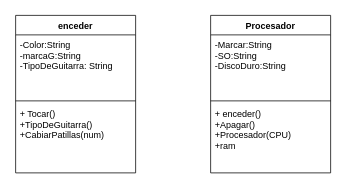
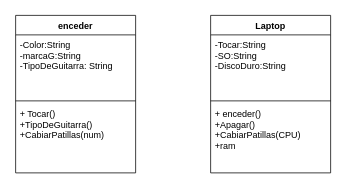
(270, 26) -> (270, 26)
(247, 45) -> (245, 45)
(241, 114) -> (241, 114)
